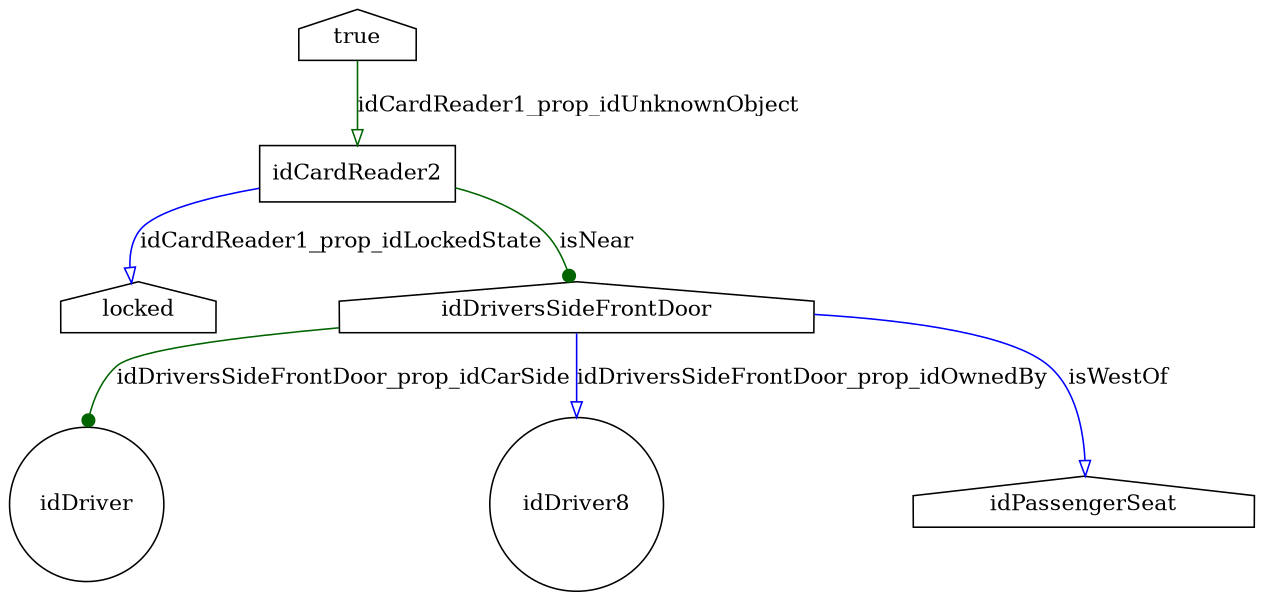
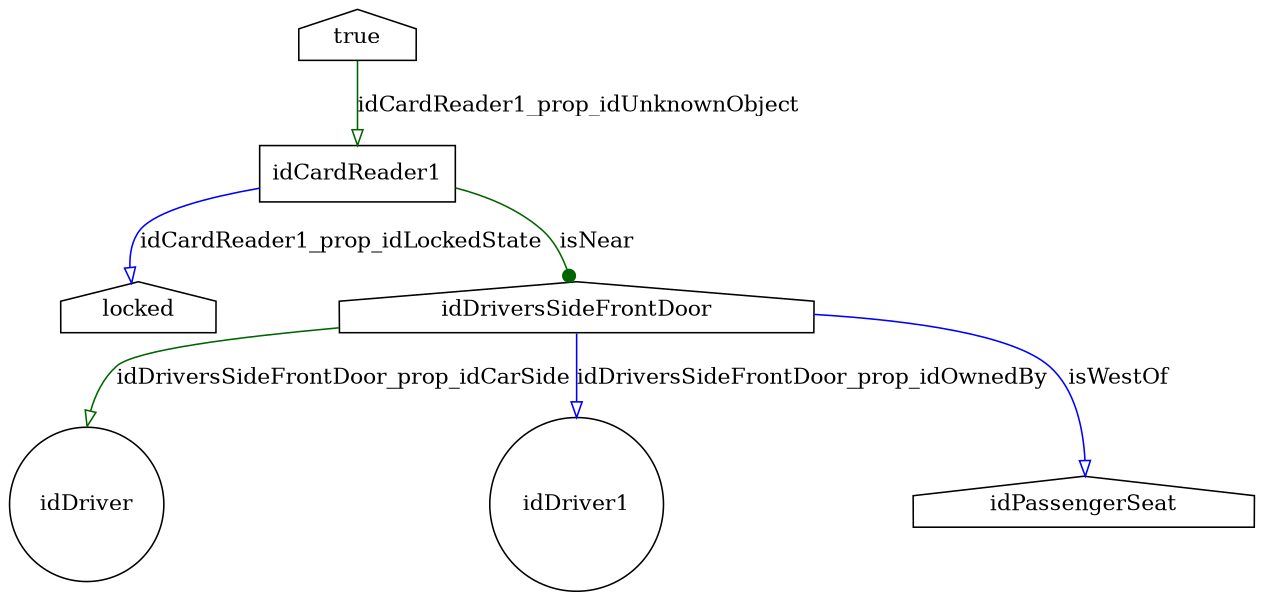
(358, 174) -> (358, 174)
(199, 344) -> (200, 344)
(577, 504) -> (577, 504)
